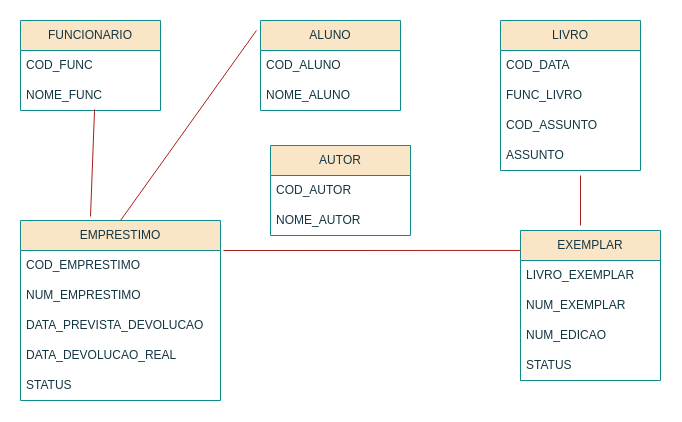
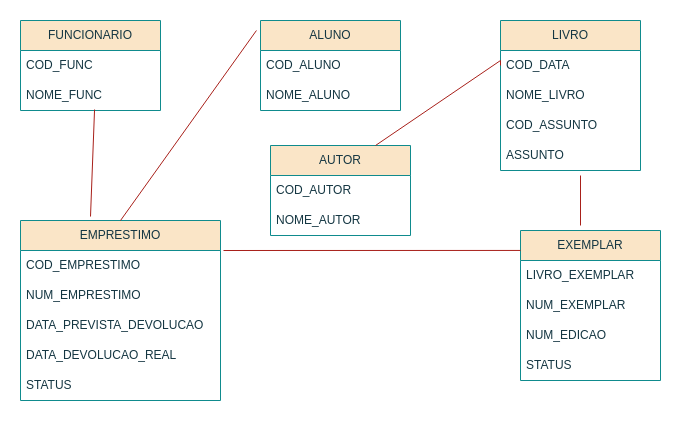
(540, 96) -> (540, 96)
none -> (437, 104)
